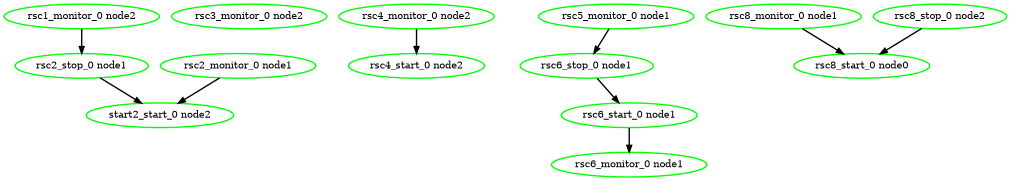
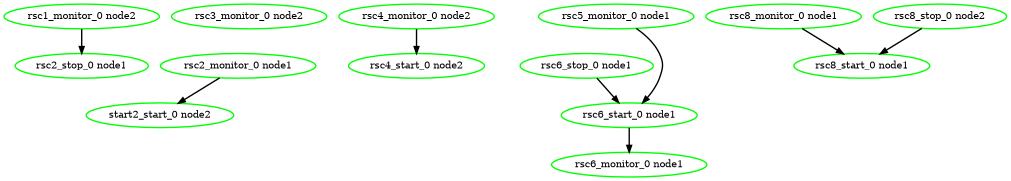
(603, 38) -> (662, 60)
(862, 66) -> (862, 66)
(118, 89) -> none
